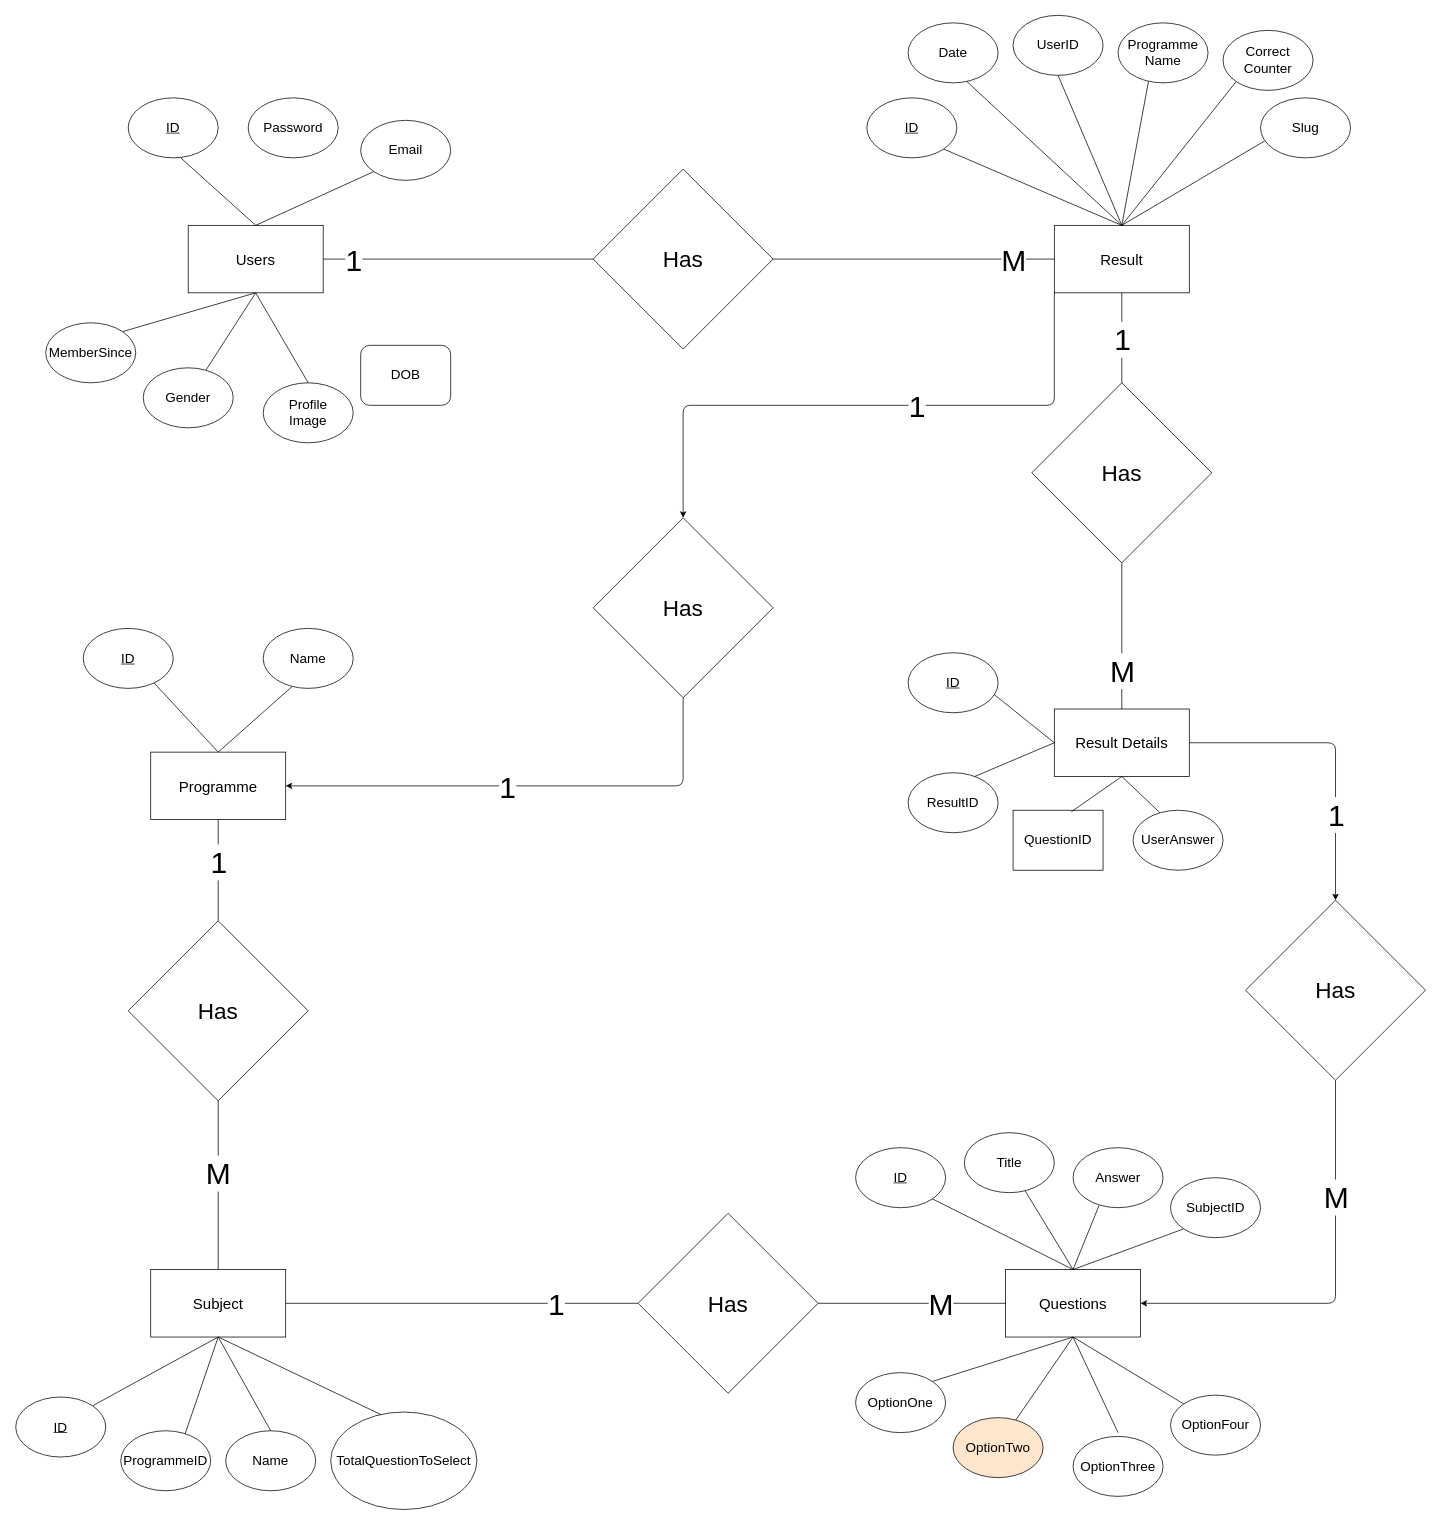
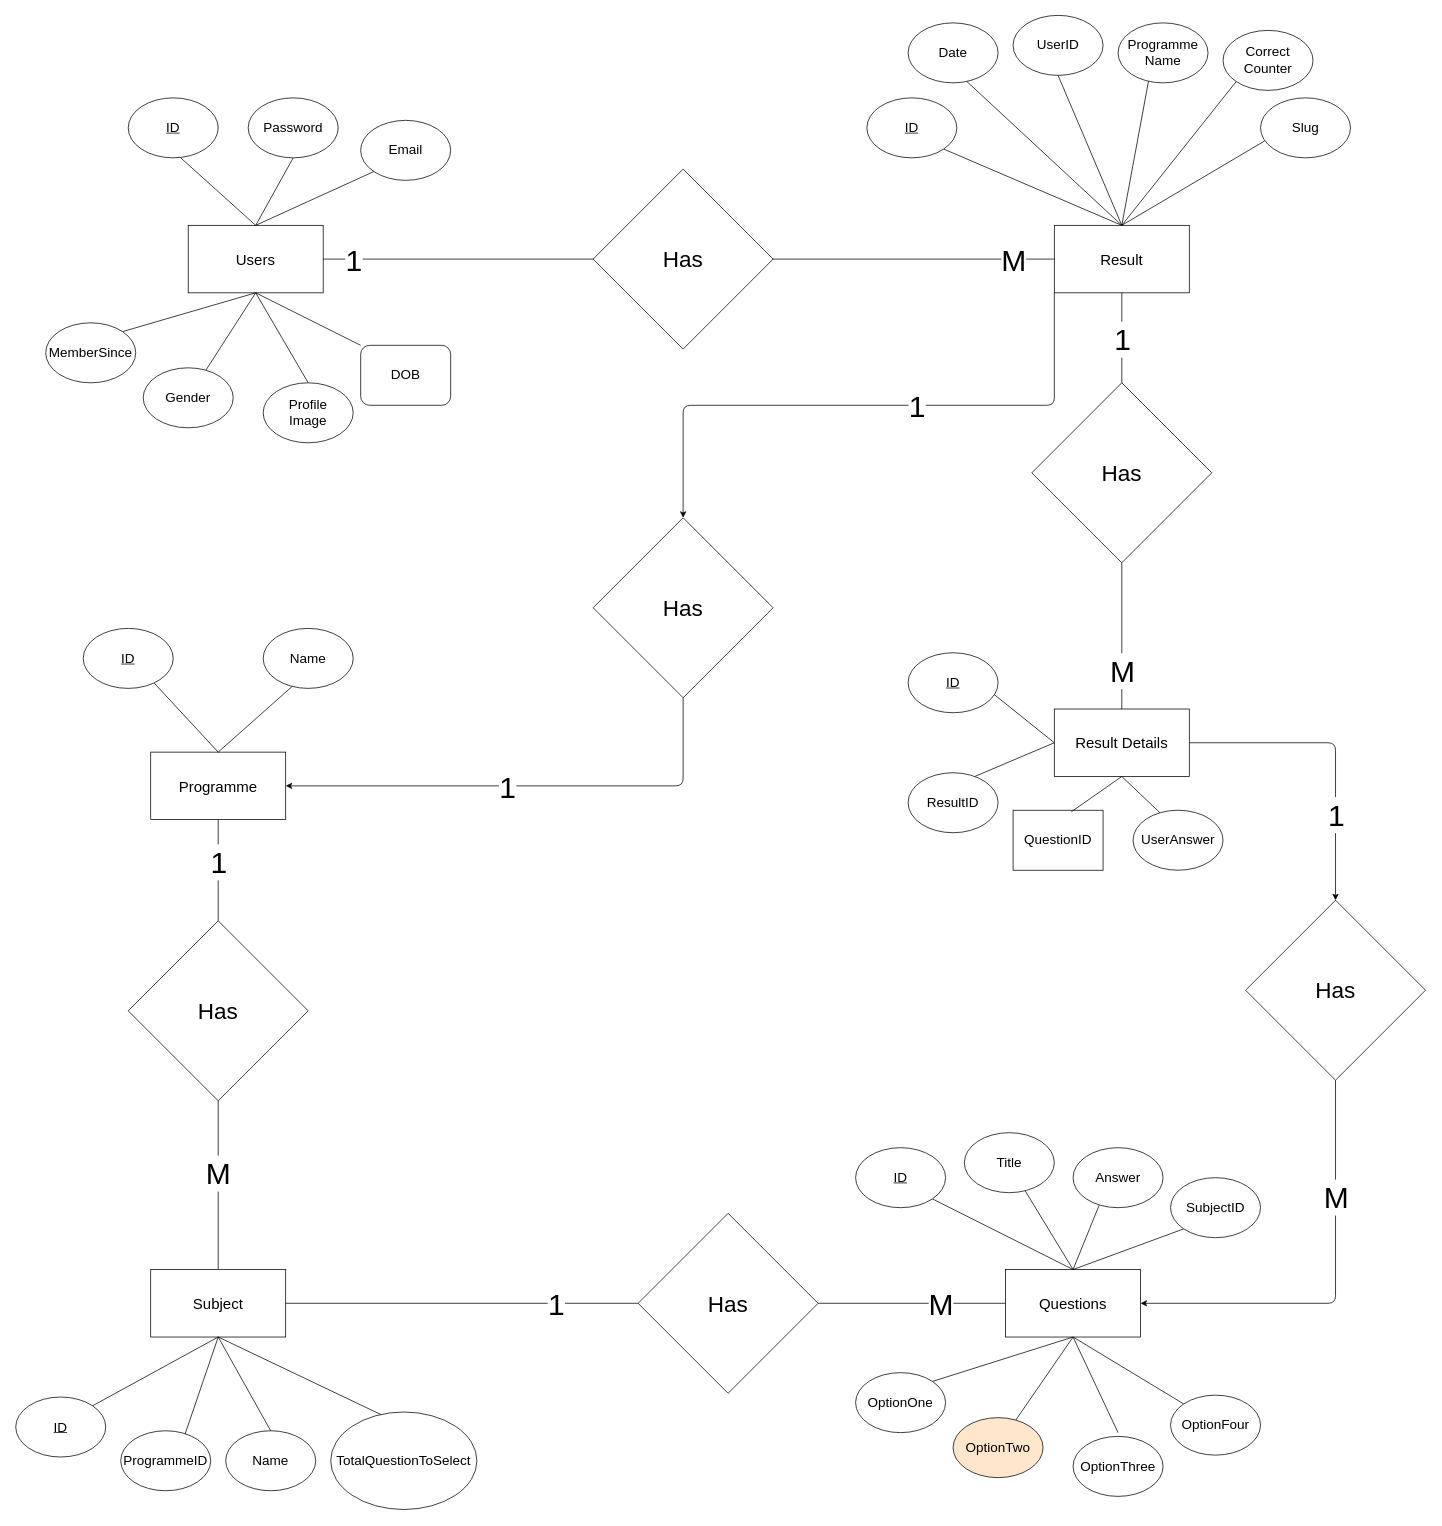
none -> (275, 190)
none -> (309, 320)
